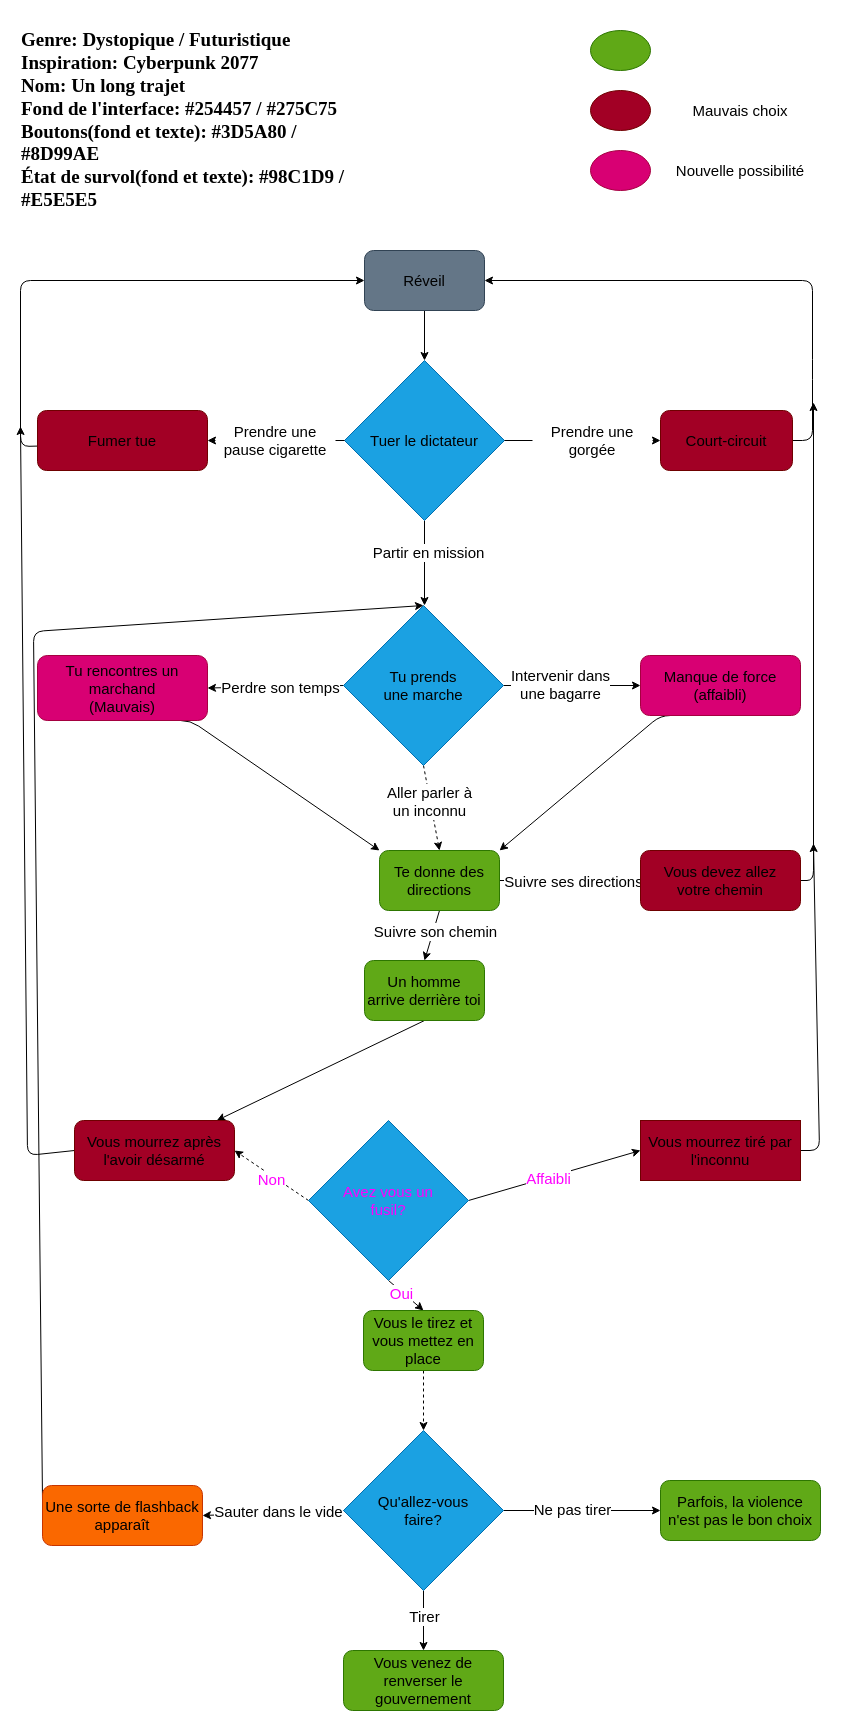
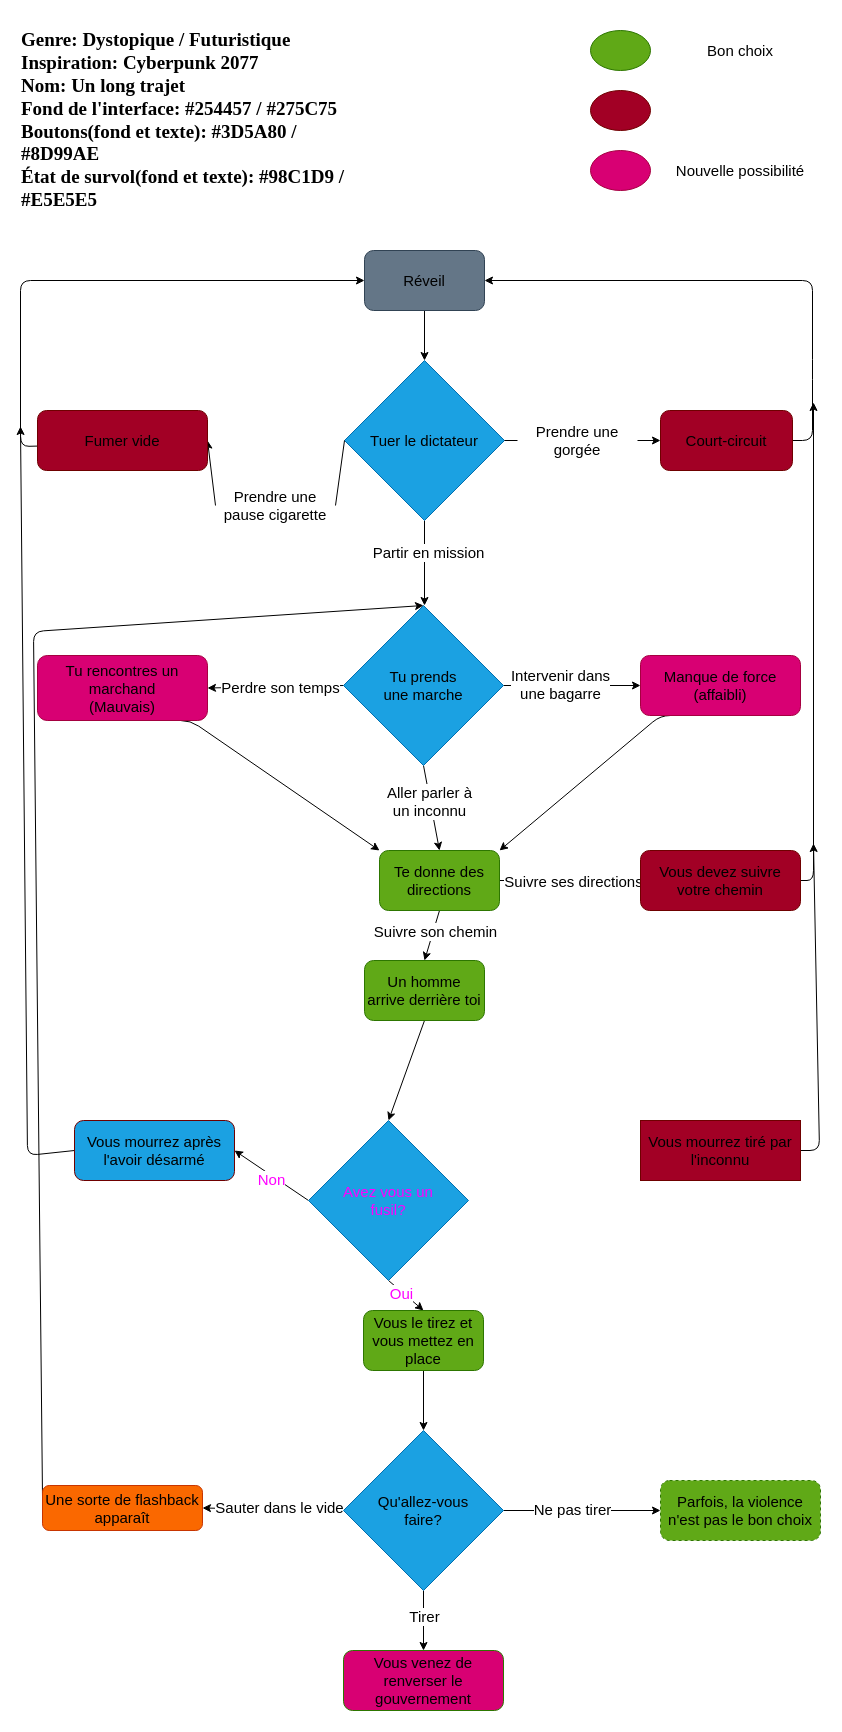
none -> (741, 51)
(741, 111) -> none
(123, 441) -> (123, 441)
(276, 441) -> (276, 506)
(593, 441) -> (578, 441)
(436, 831) -> (436, 831)
(721, 881) -> (721, 881)
(324, 1069) -> (408, 1067)
(155, 1151) -> (155, 1151)
(253, 1163) -> (253, 1163)
(551, 1176) -> none
(424, 1398) -> (424, 1398)
(741, 1511) -> (741, 1511)
(123, 1516) -> (123, 1508)
(424, 1681) -> (424, 1681)
